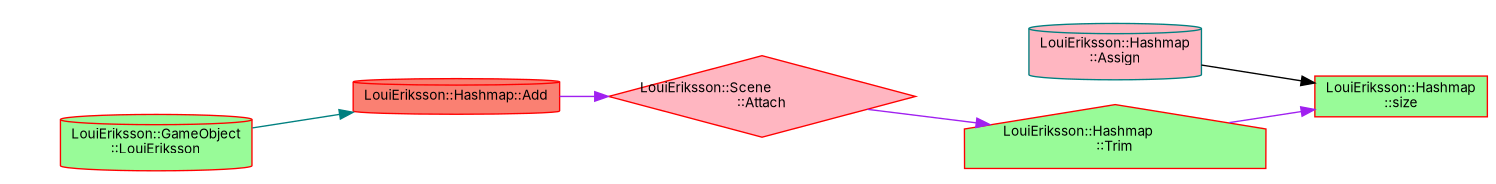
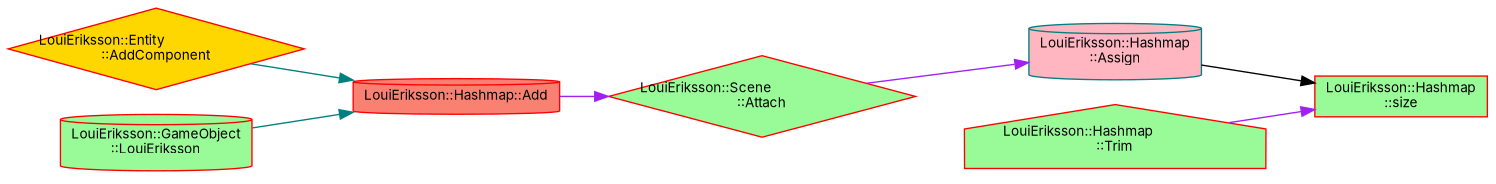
none -> (156, 49)
(762, 96) -> (762, 96)
(922, 116) -> (941, 74)
